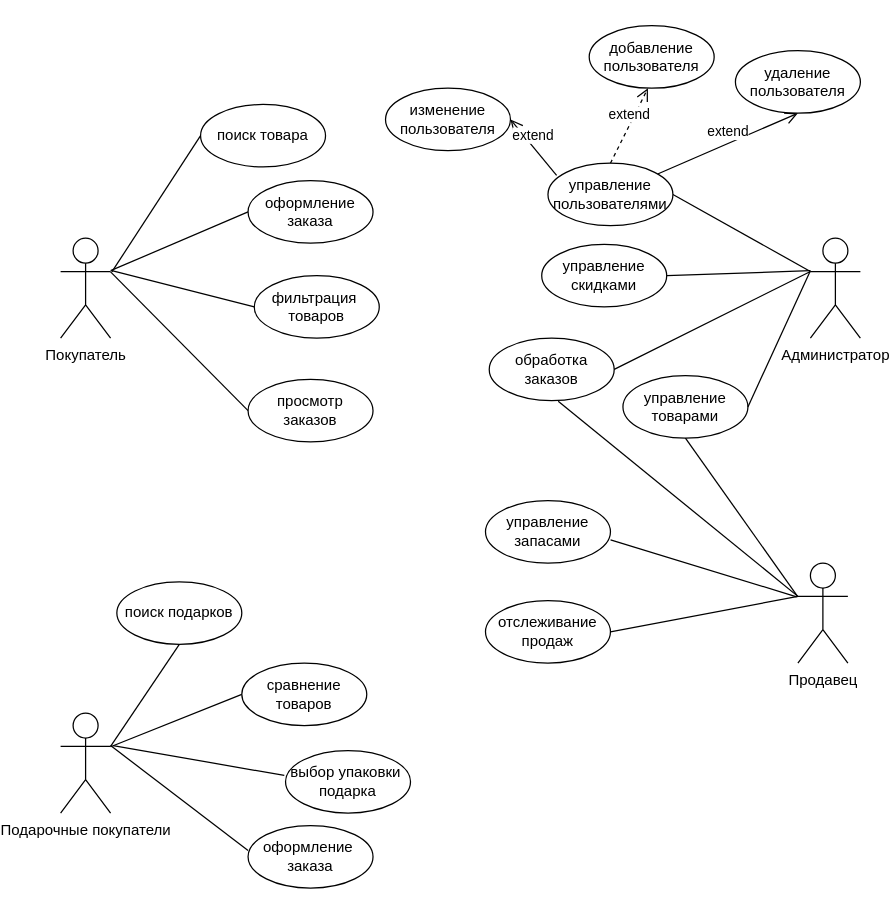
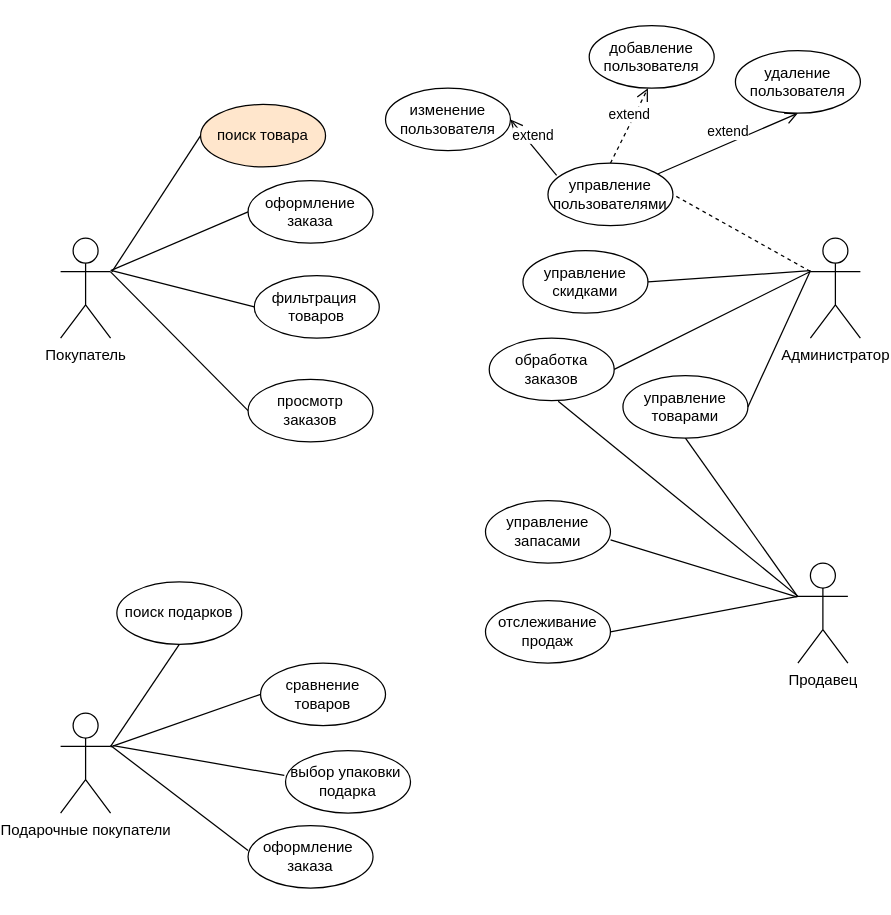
(263, 136) -> (263, 136)
(741, 232) -> (741, 232)
(604, 276) -> (586, 282)
(304, 694) -> (323, 694)
